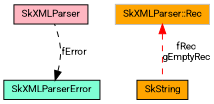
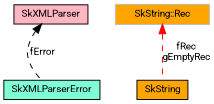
(162, 14) -> (162, 14)
(60, 47) -> (28, 57)
